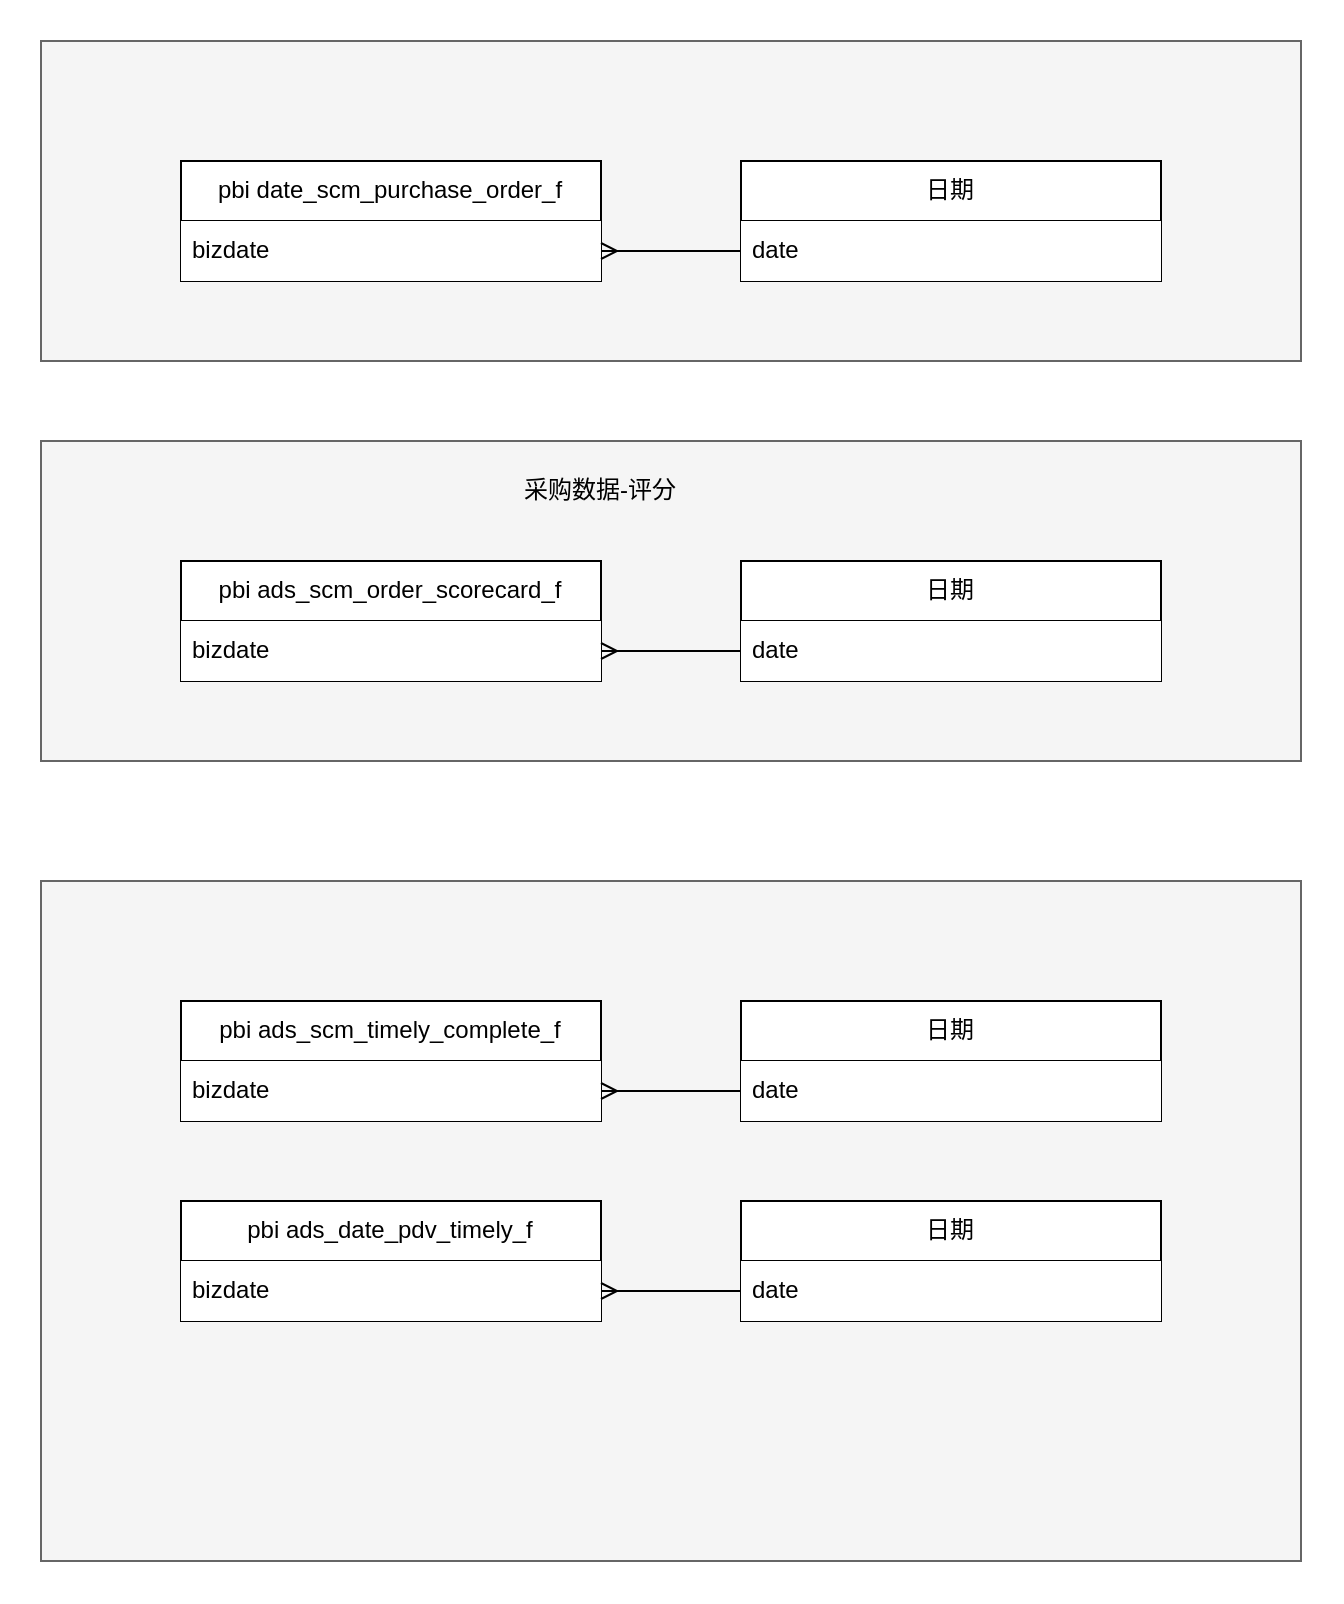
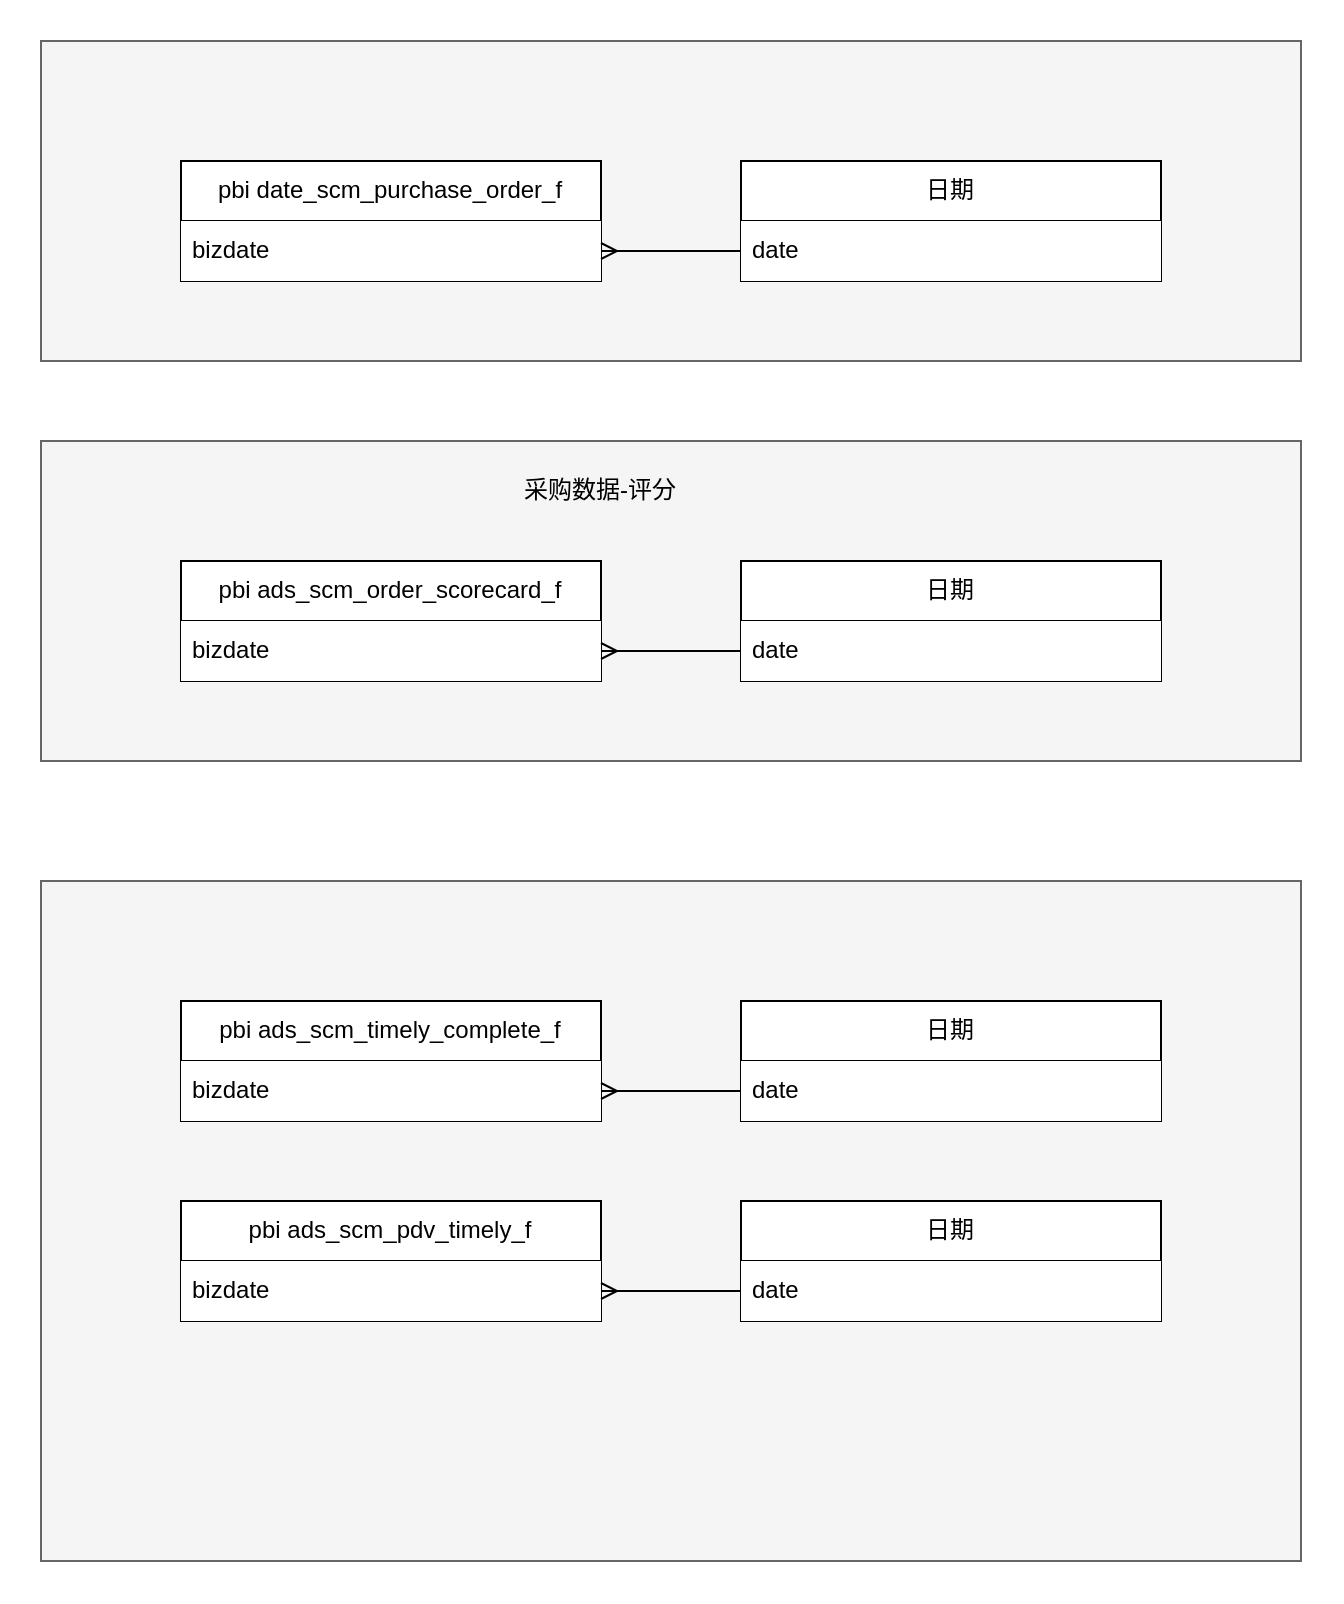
(391, 1231) -> (391, 1231)
